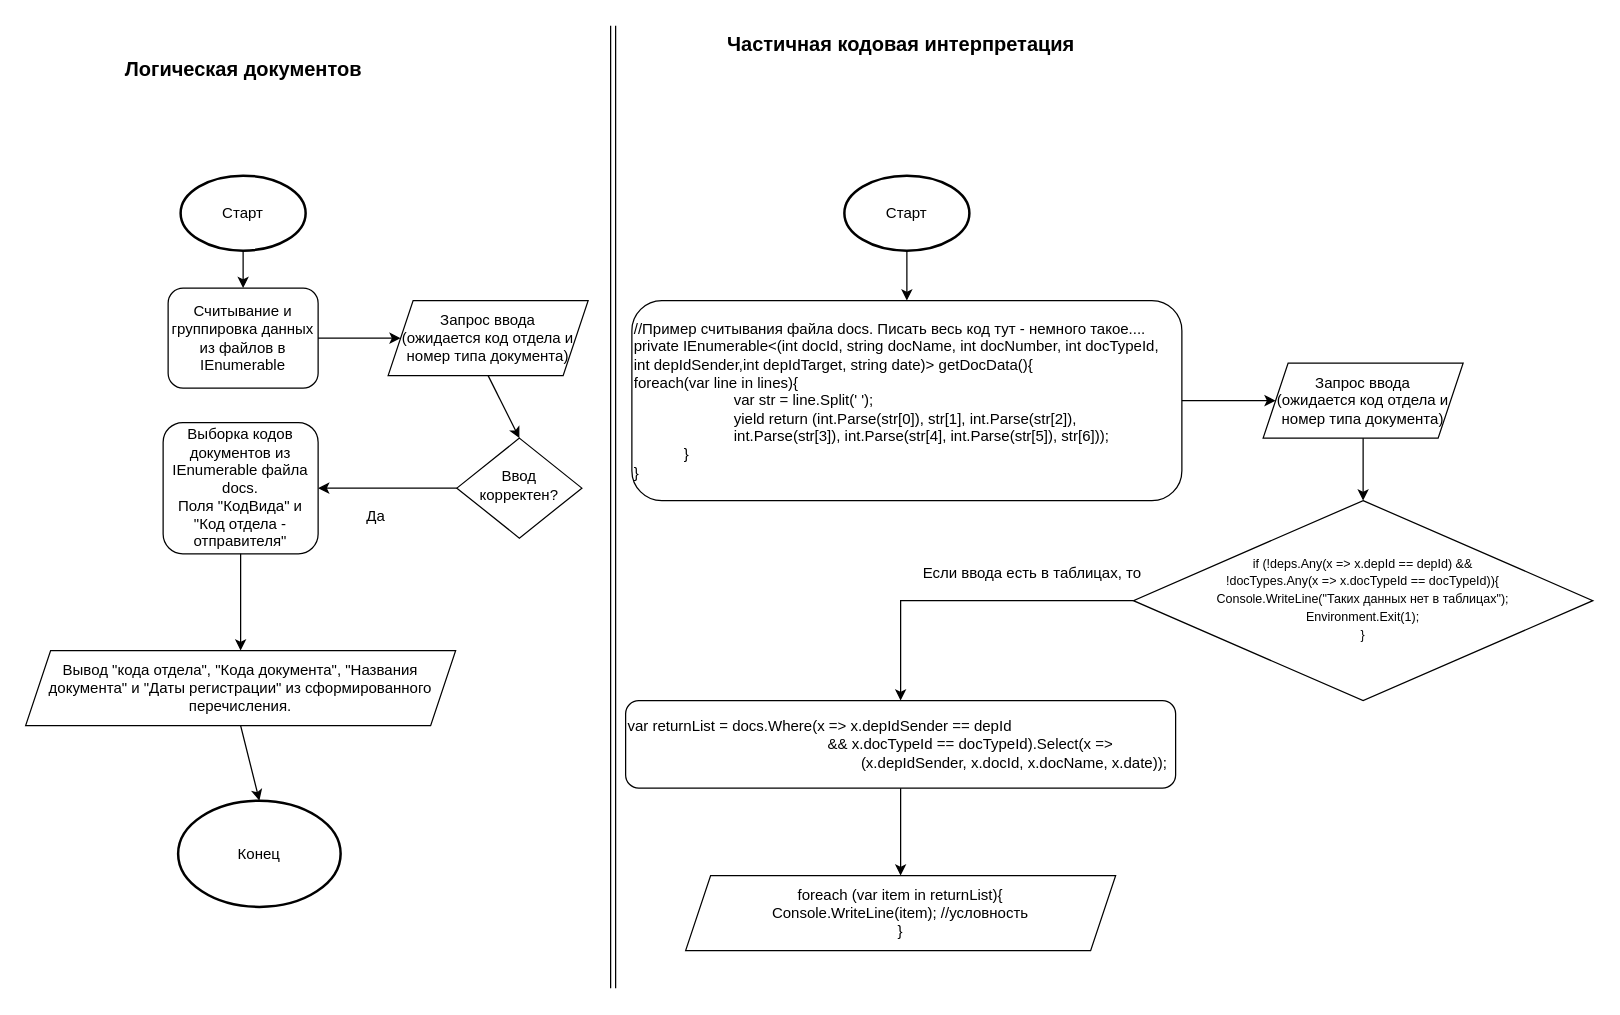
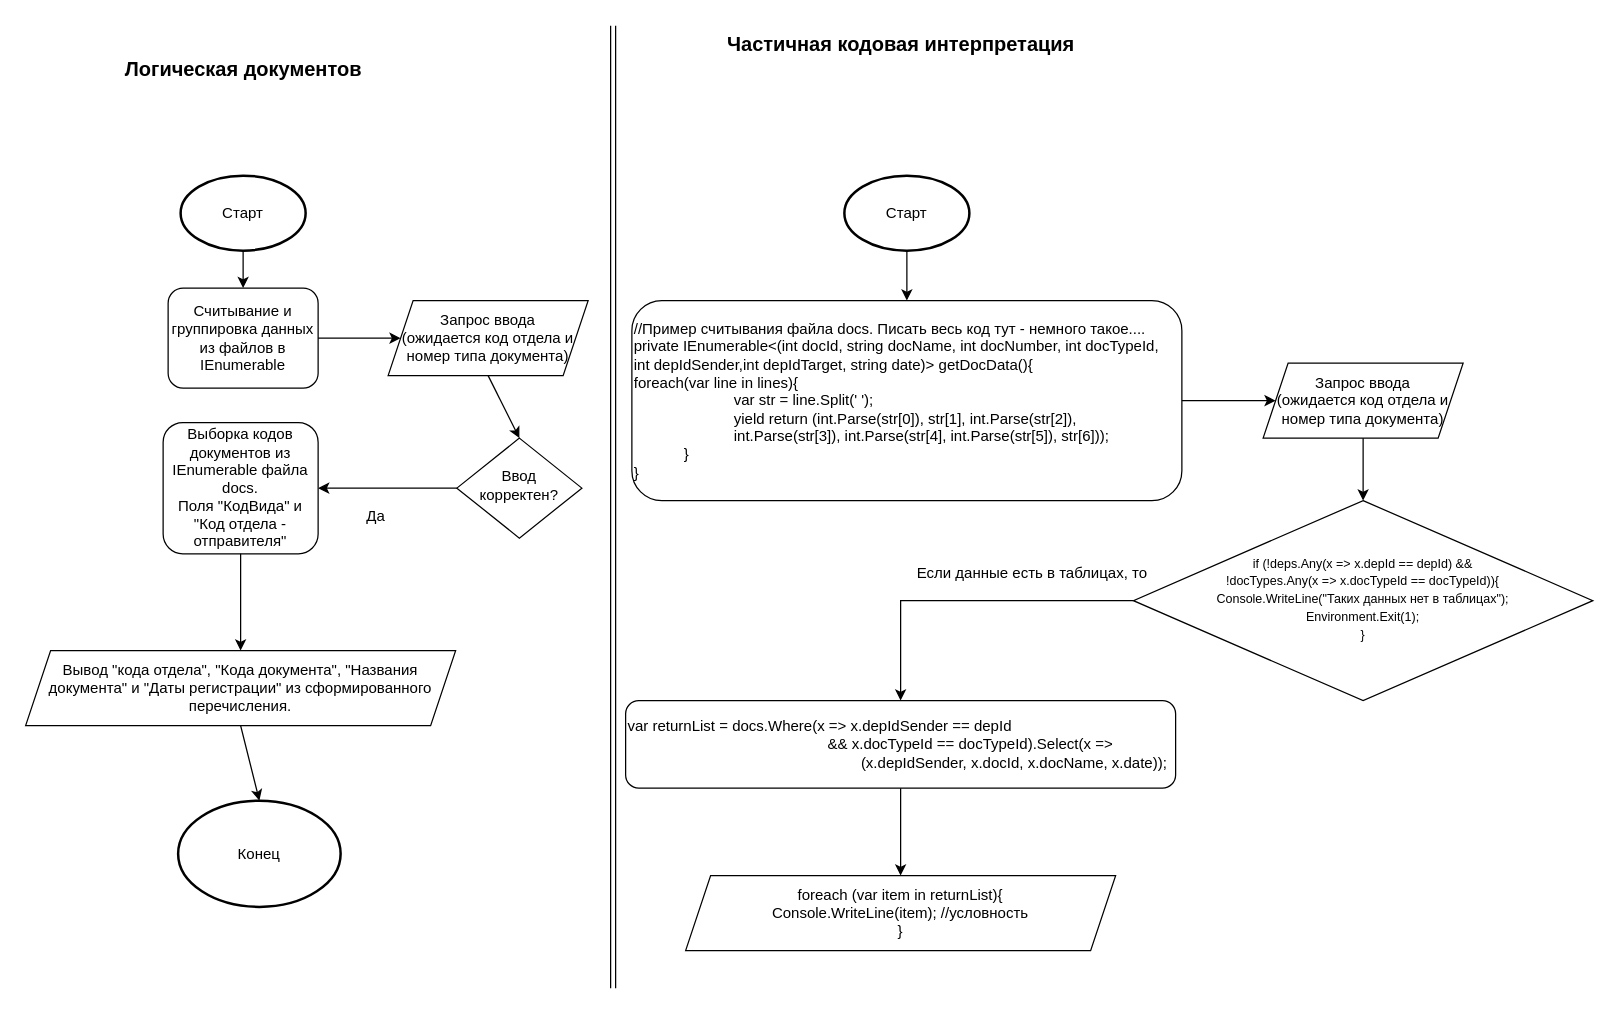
(1033, 573) -> (1033, 573)
